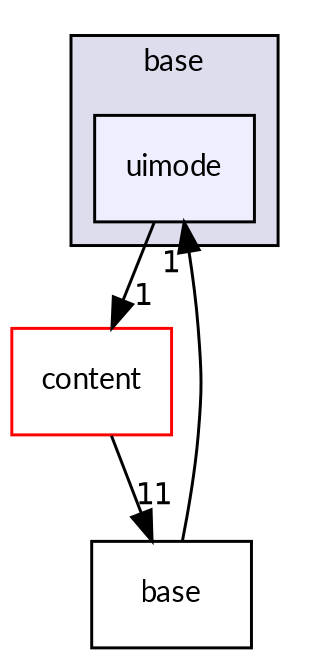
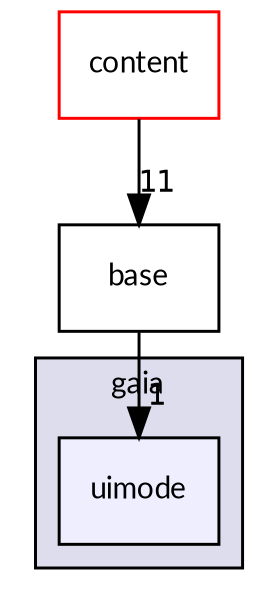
(175, 64) -> (139, 386)
(138, 263) -> none
